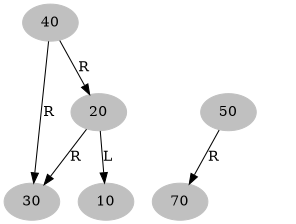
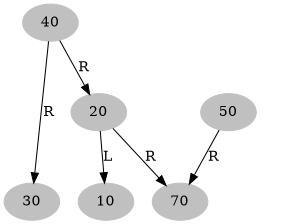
(69, 153) -> (136, 153)
